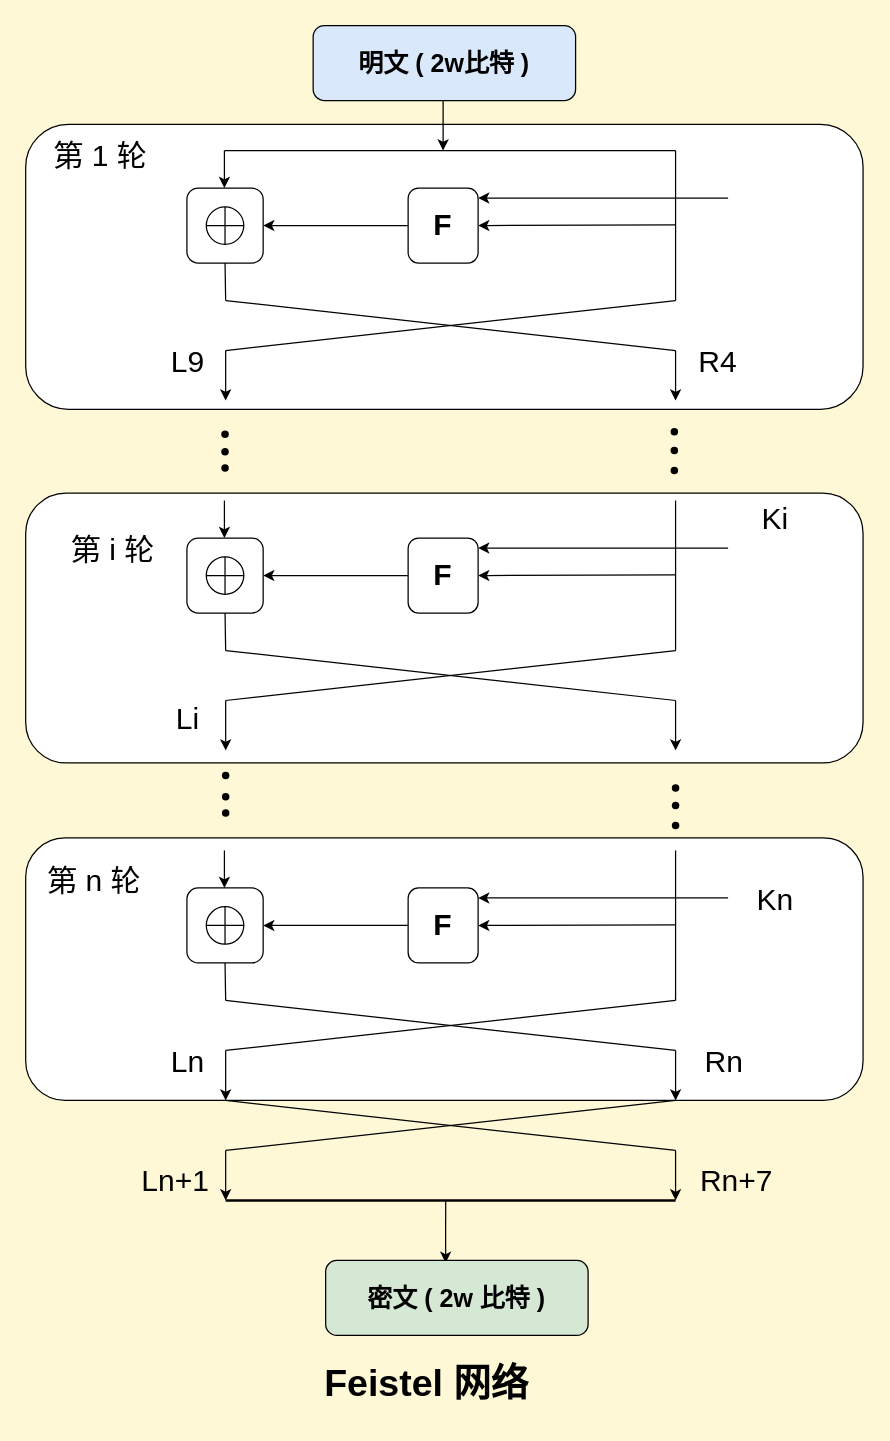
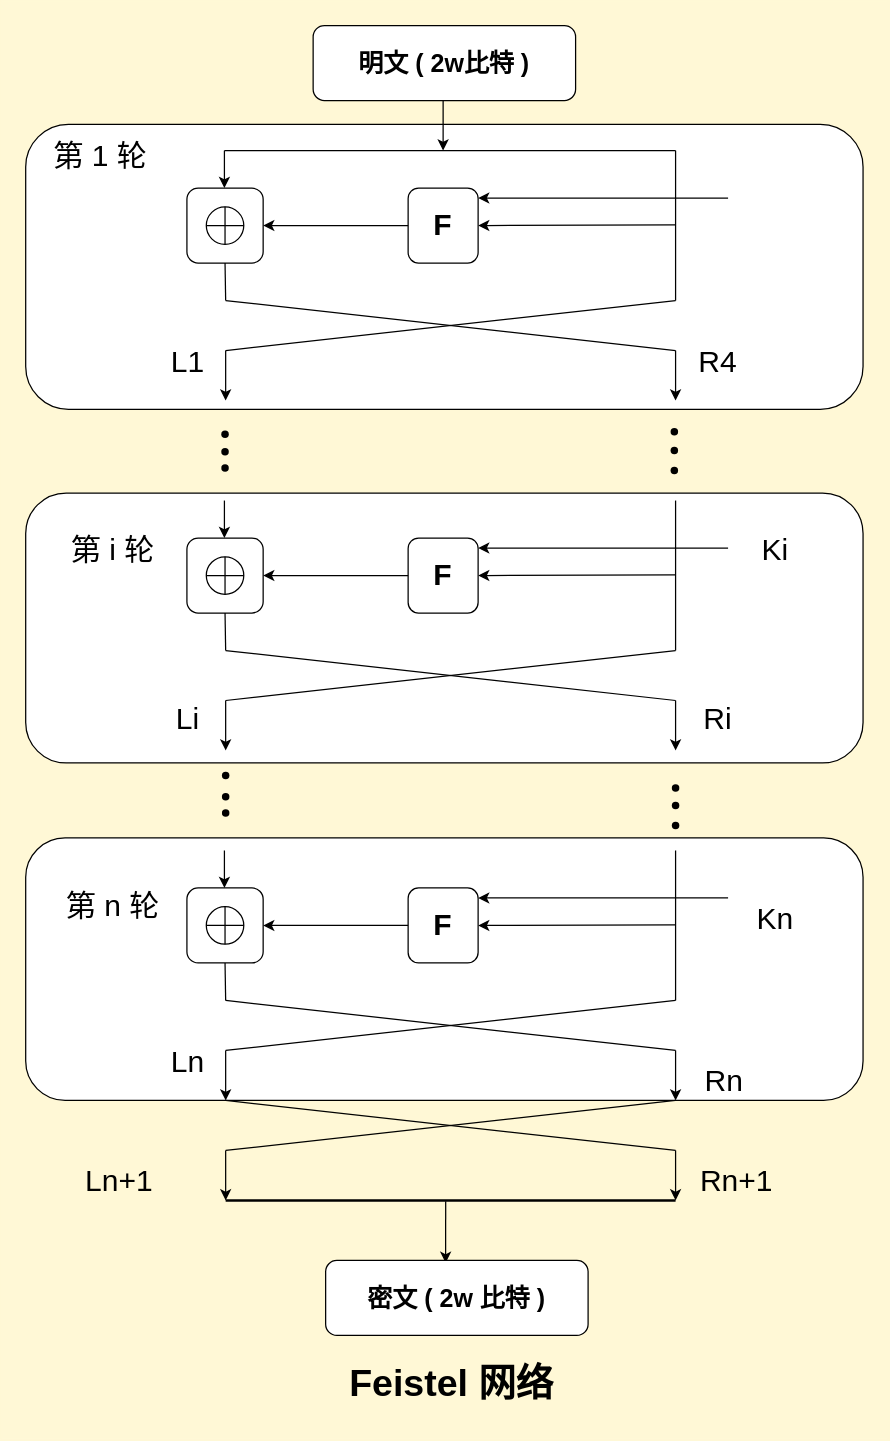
(444, 63) -> (444, 63)
(188, 363) -> (188, 363)
(776, 519) -> (776, 551)
none -> (718, 719)
(94, 882) -> (113, 907)
(776, 901) -> (776, 919)
(724, 1063) -> (724, 1082)
(176, 1182) -> (119, 1182)
(737, 1182) -> (737, 1182)
(457, 1298) -> (457, 1298)
(427, 1383) -> (452, 1383)
